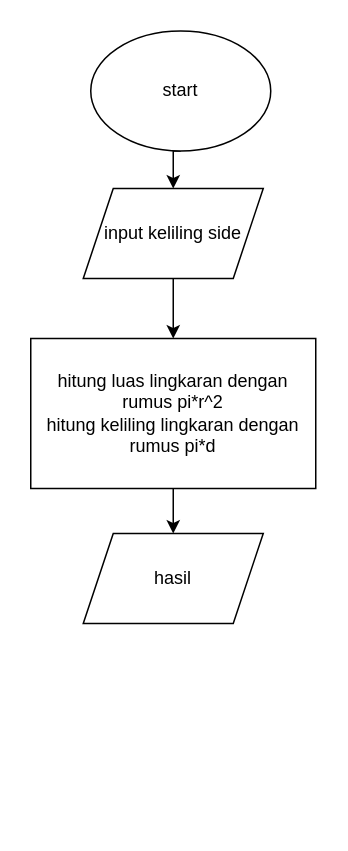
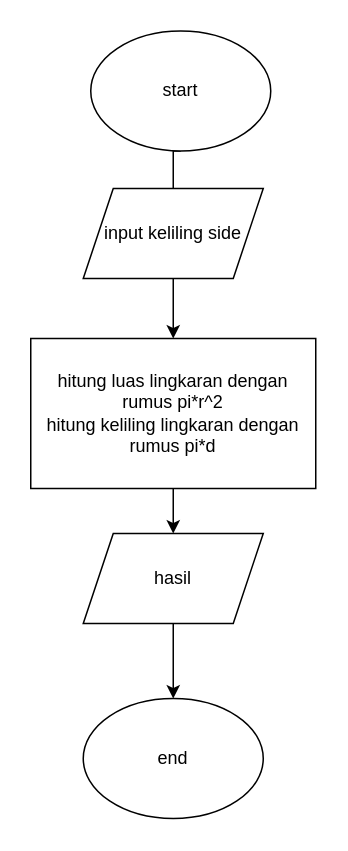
(173, 177) -> (173, 181)
none -> (173, 655)
none -> (173, 758)
